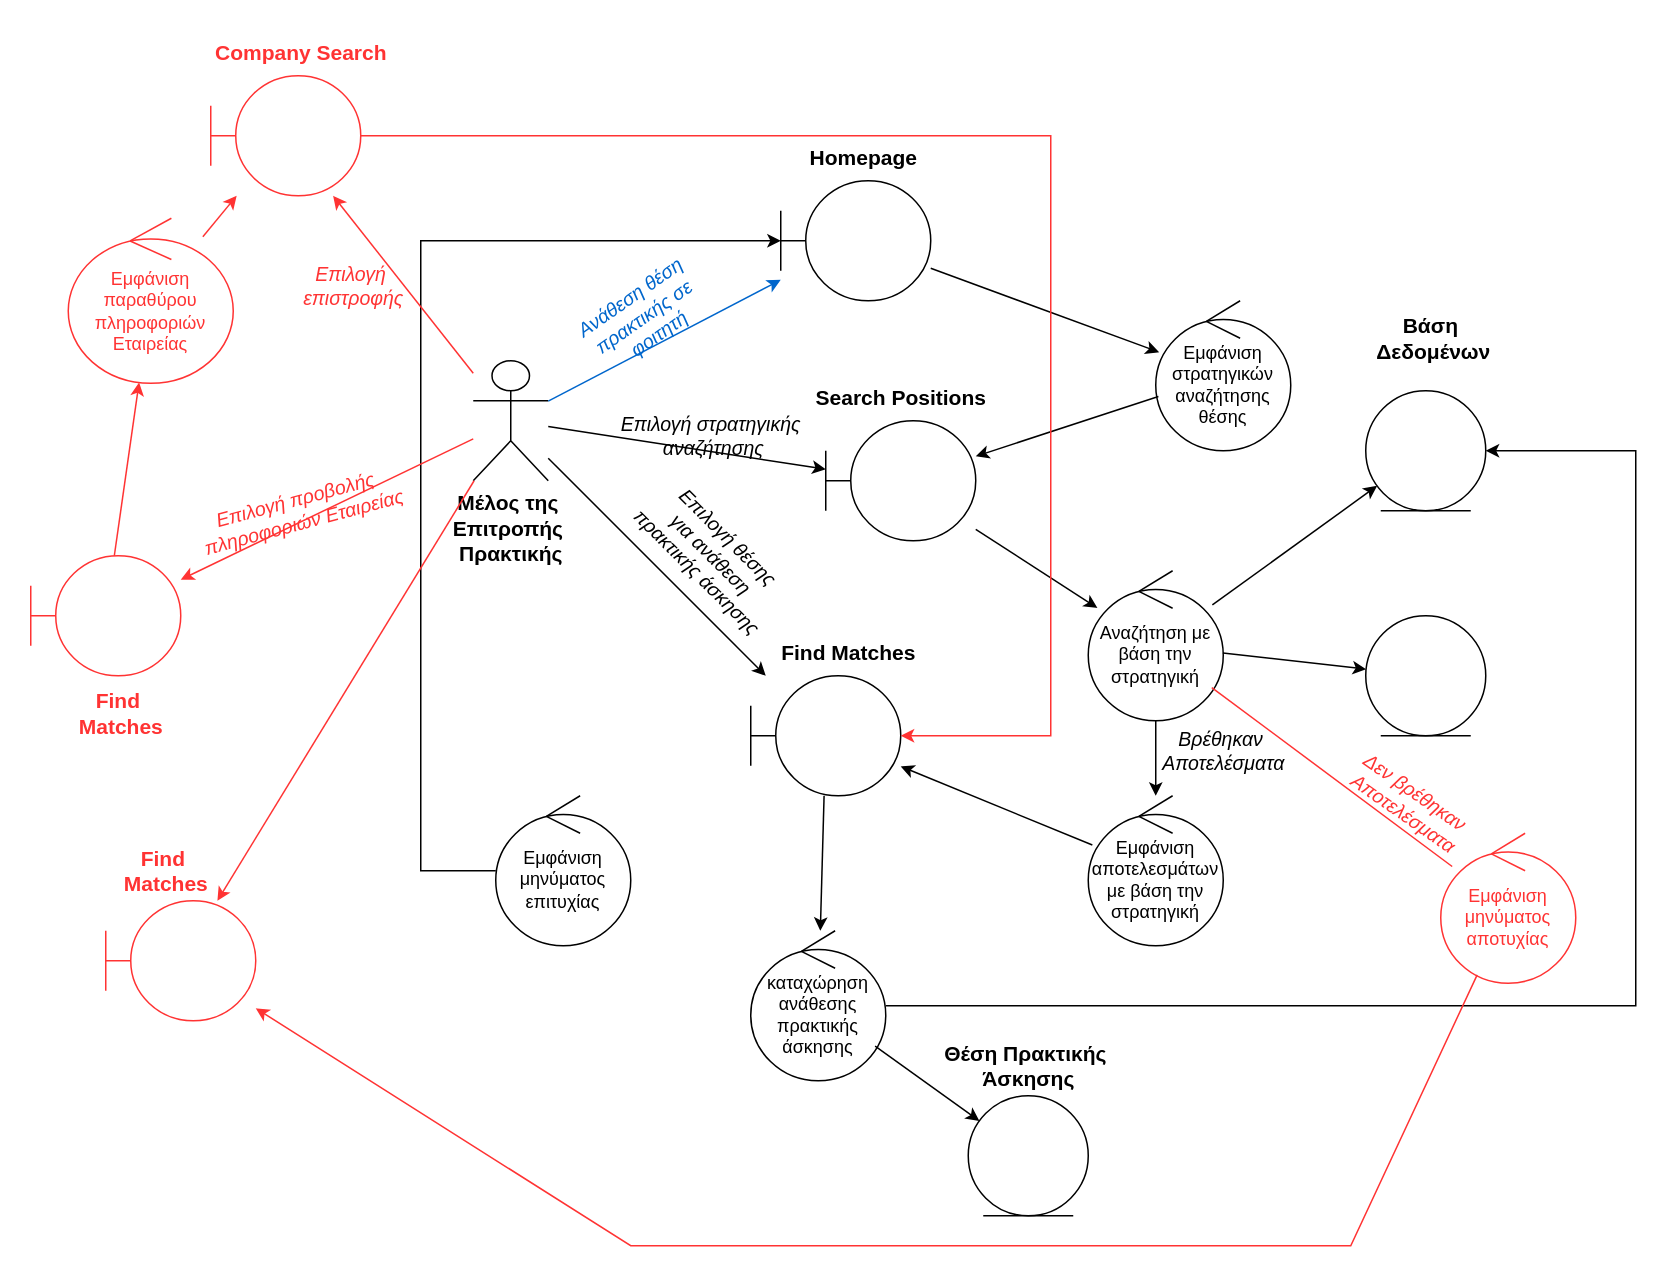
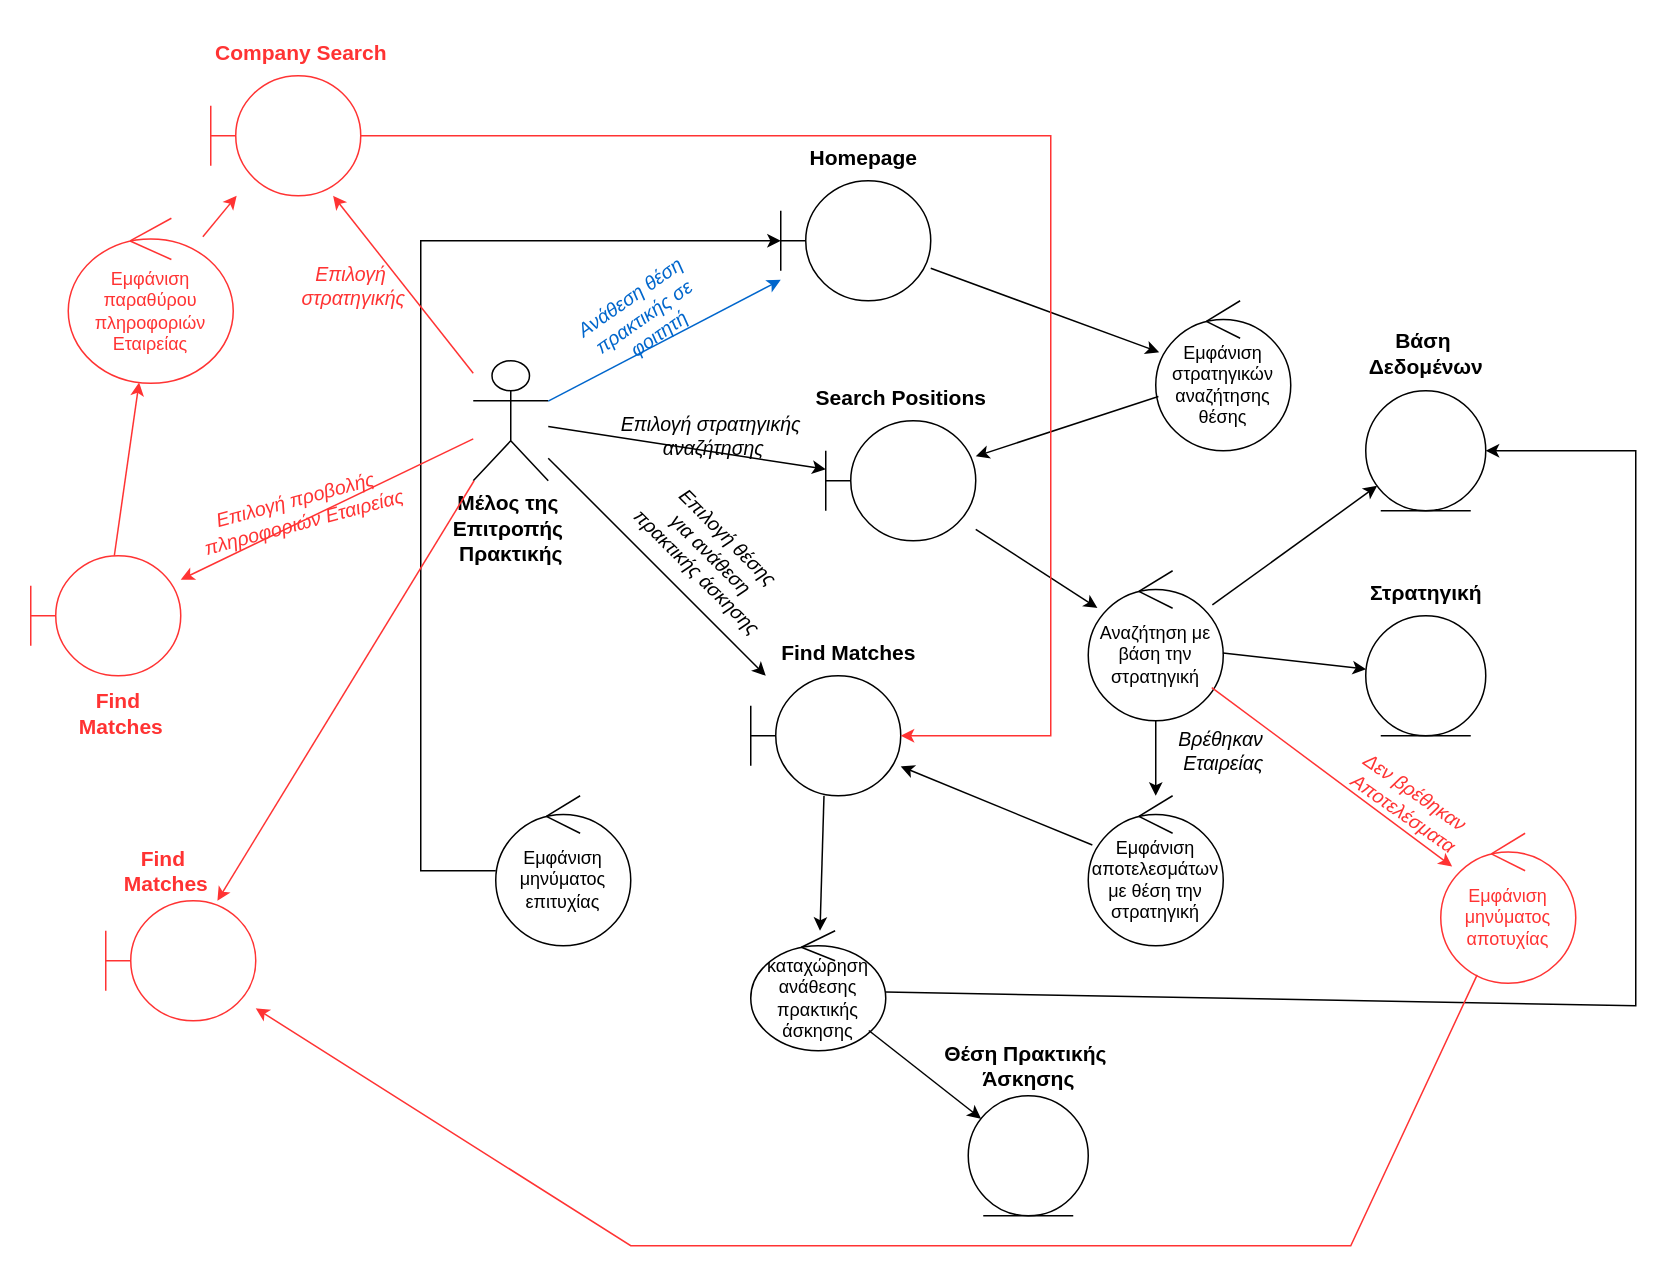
(354, 286) -> (354, 286)
(1433, 338) -> (1426, 353)
none -> (1426, 593)
(1224, 751) -> (1224, 751)
(1447, 862) -> (1443, 860)
(1156, 880) -> (1156, 880)
(818, 1006) -> (818, 991)
